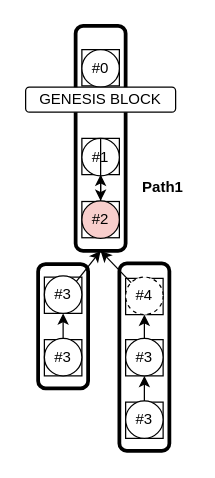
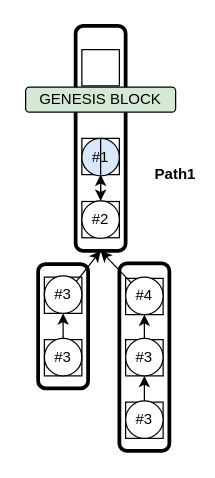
(101, 68) -> none
(101, 99) -> (101, 99)
(101, 157) -> (101, 157)
(163, 187) -> (176, 174)
(101, 219) -> (101, 219)
(144, 296) -> (144, 296)
